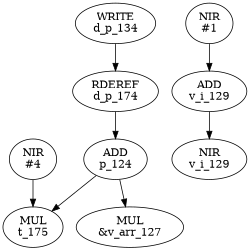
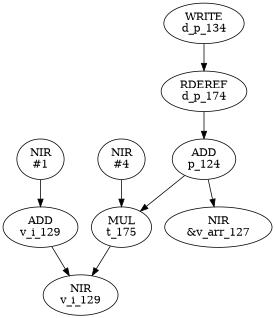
(130, 227) -> (218, 227)
none -> (103, 258)
